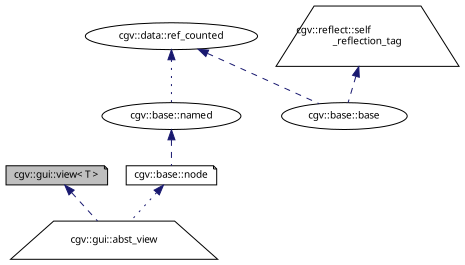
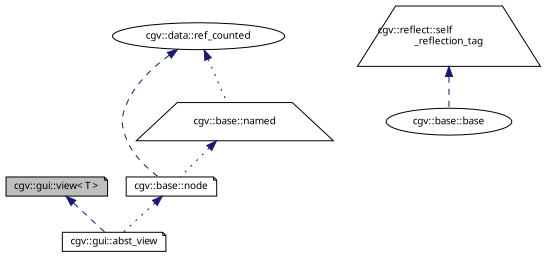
(263, 79) -> (123, 114)
(171, 116) -> (235, 122)
(171, 153) -> (195, 163)
(114, 240) -> (114, 242)
